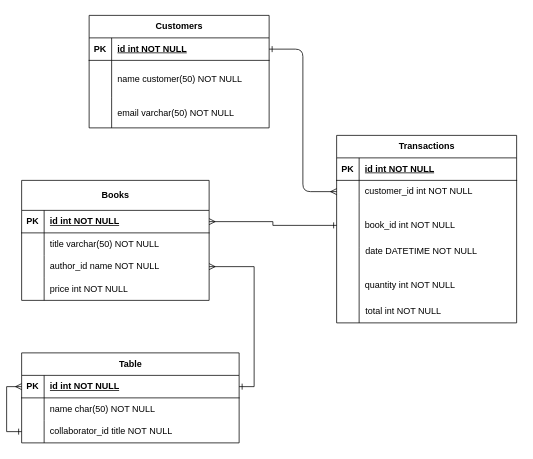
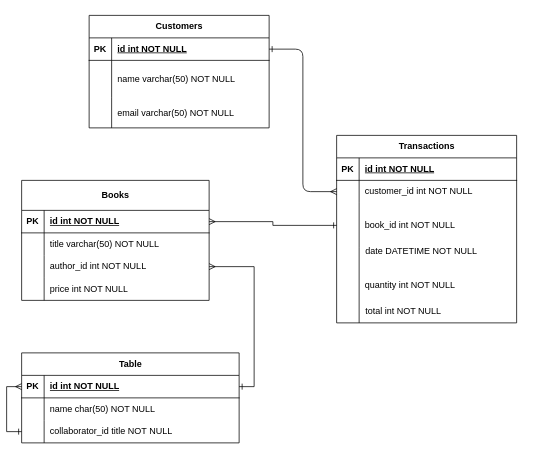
(179, 79) -> (177, 79)
(103, 267) -> (99, 267)
